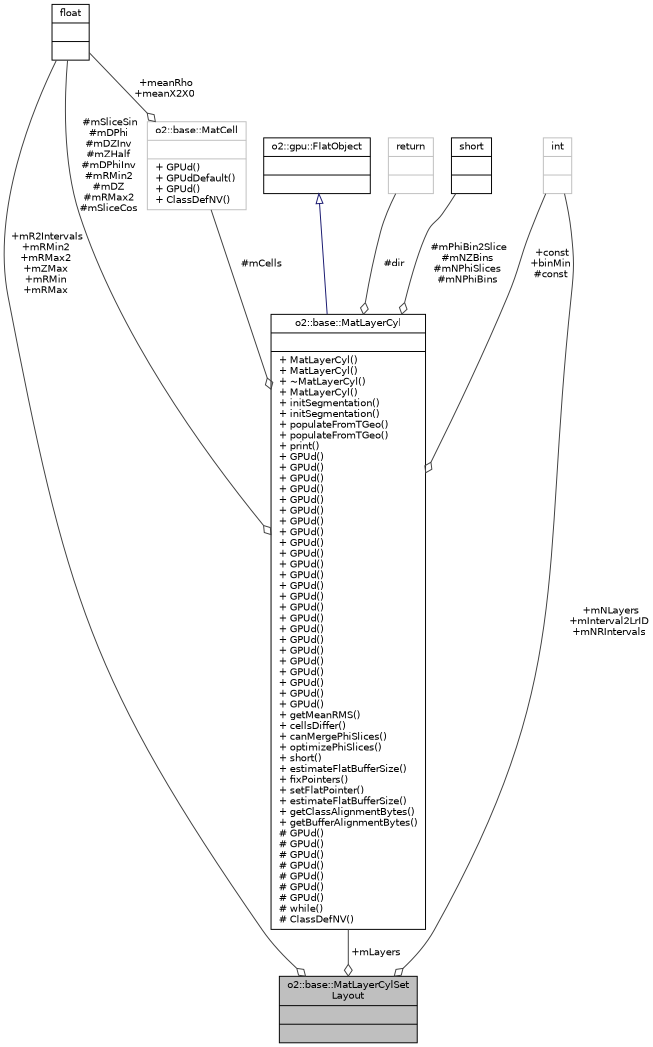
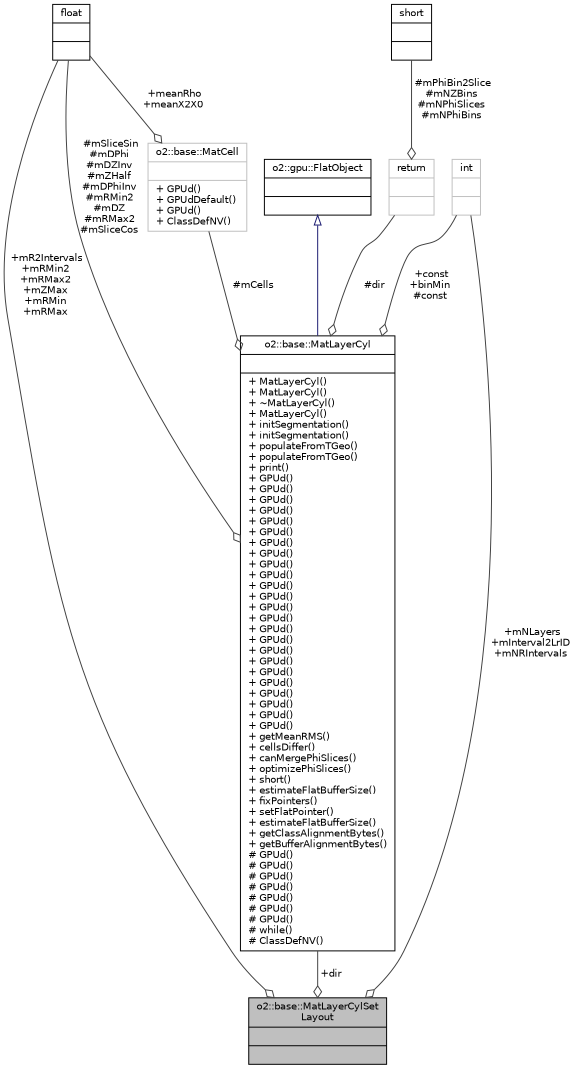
(422, 244) -> (412, 104)
(375, 953) -> (330, 974)
